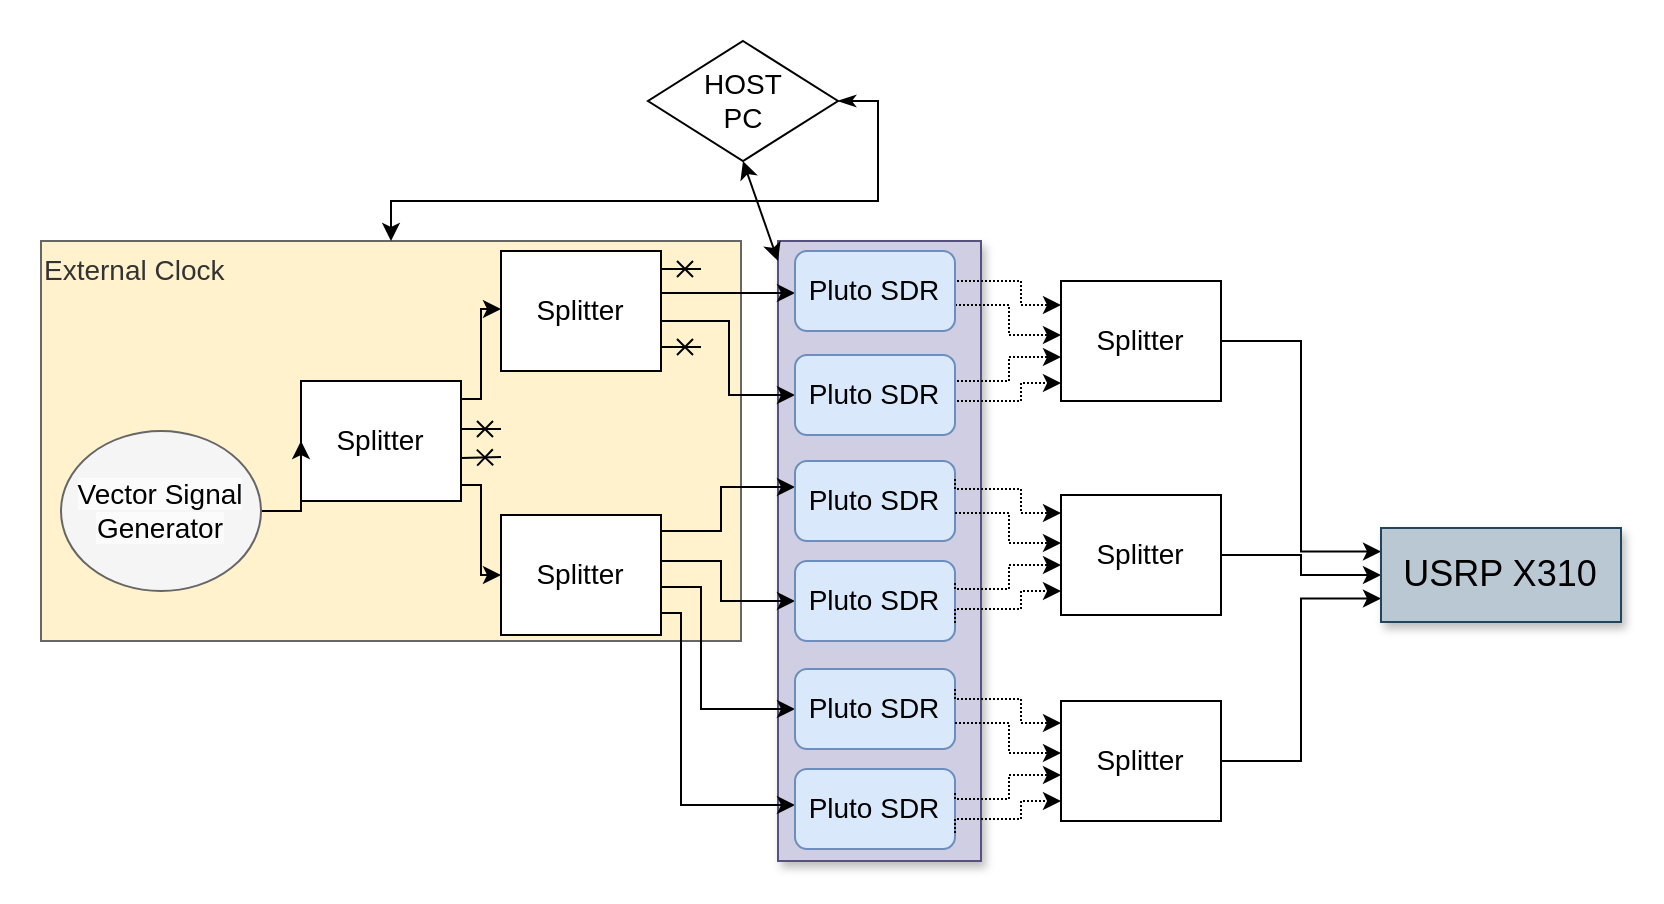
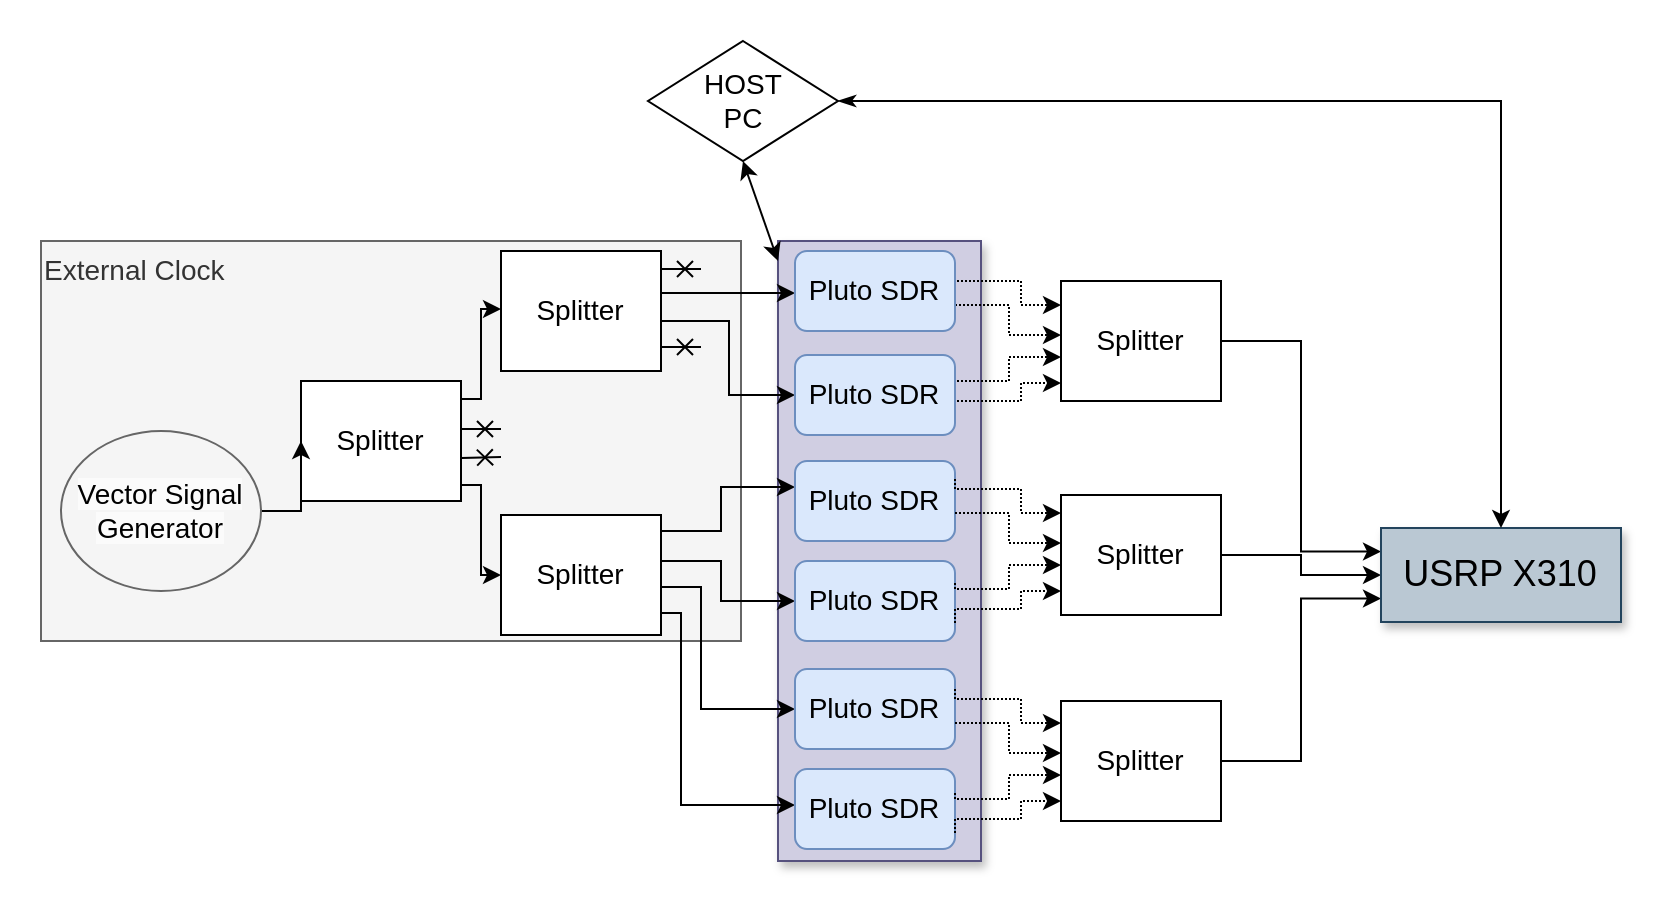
(558, 201) -> (1395, 101)
(144, 272) -> (144, 272)
